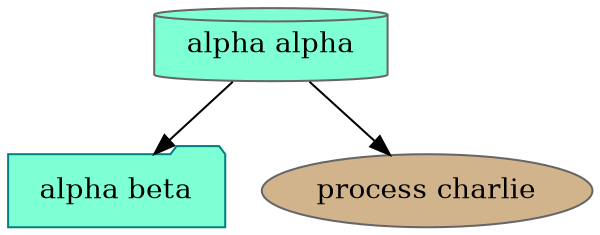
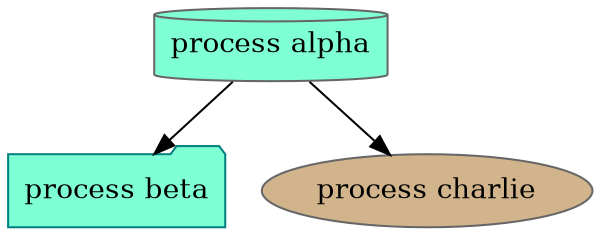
(271, 45) -> (271, 45)
(117, 191) -> (117, 191)
